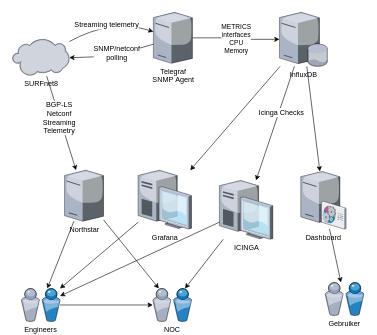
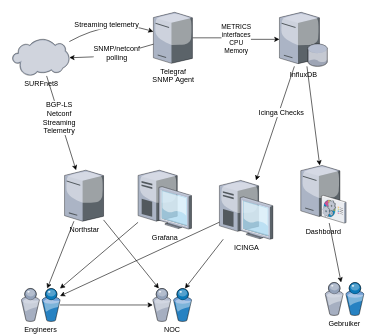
(236, 117) -> none
(323, 200) -> (323, 194)
